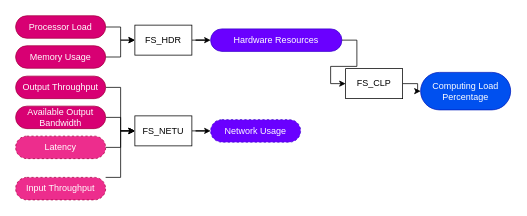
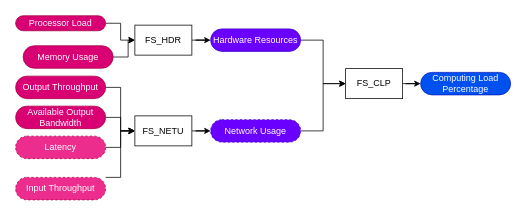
(60, 27) -> (60, 23)
(276, 40) -> (255, 40)
(60, 57) -> (68, 57)
(465, 91) -> (465, 84)
none -> (323, 119)
